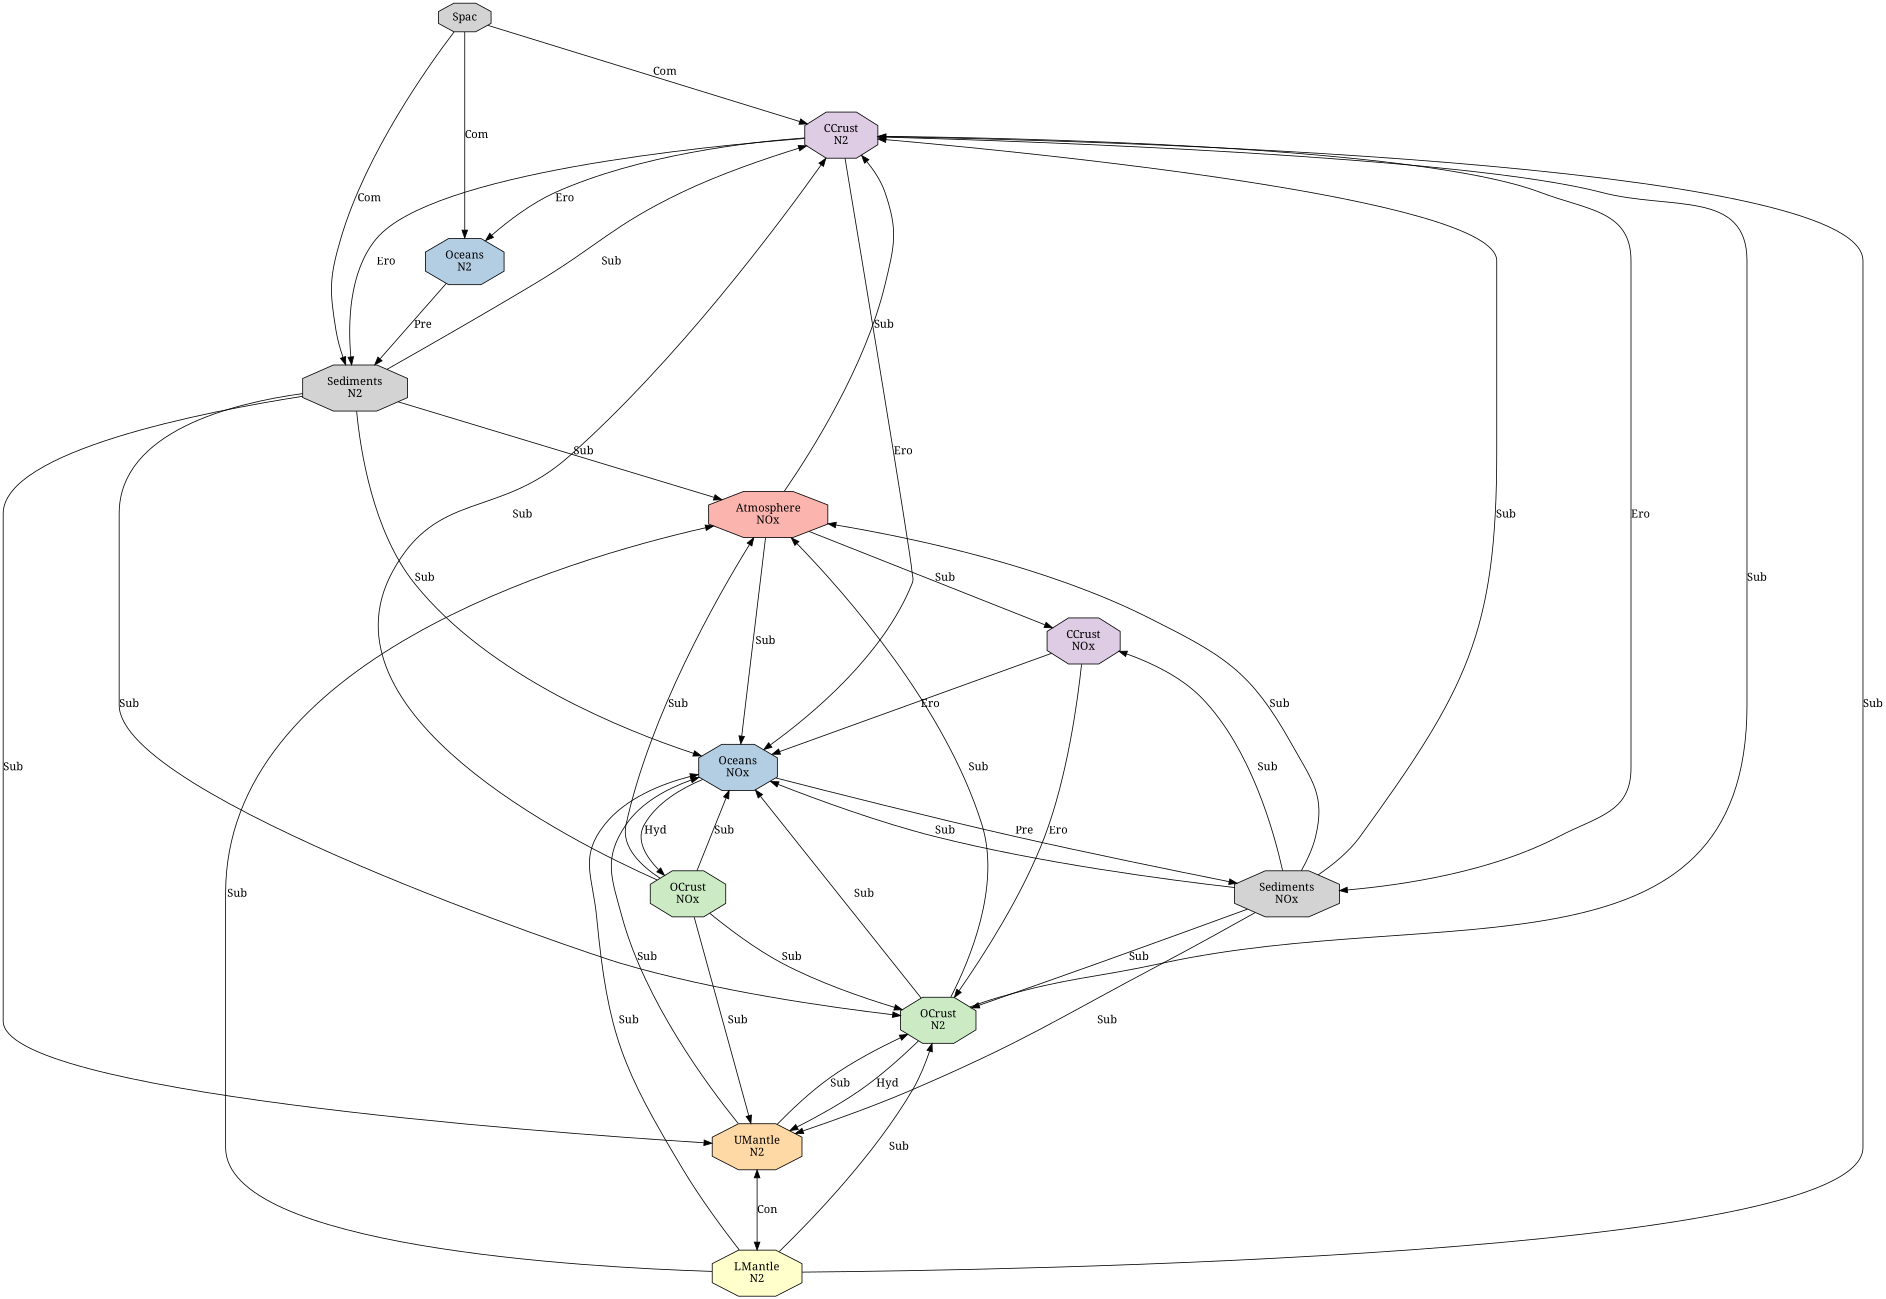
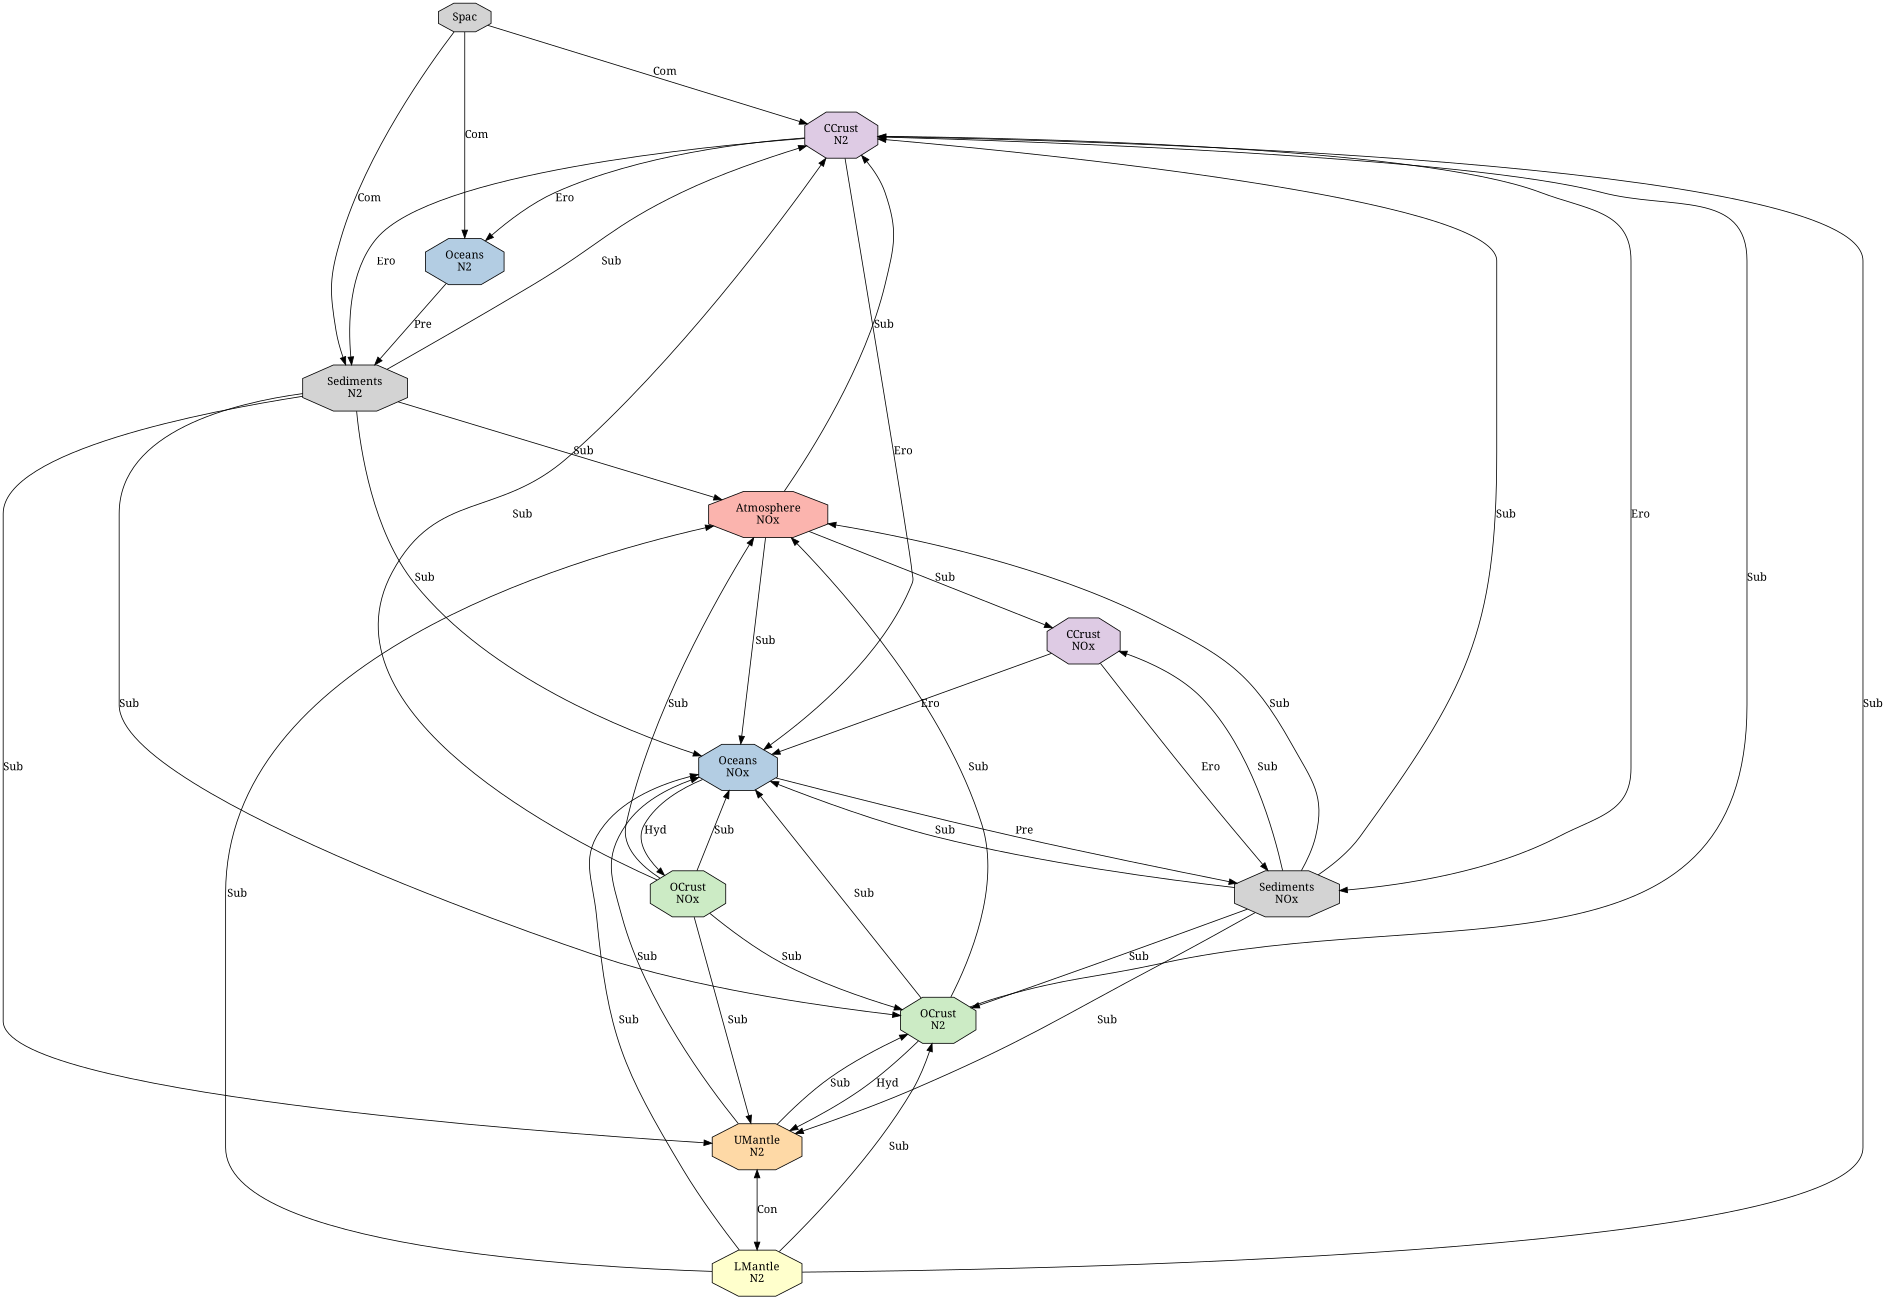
(1045, 837) -> (1180, 765)
